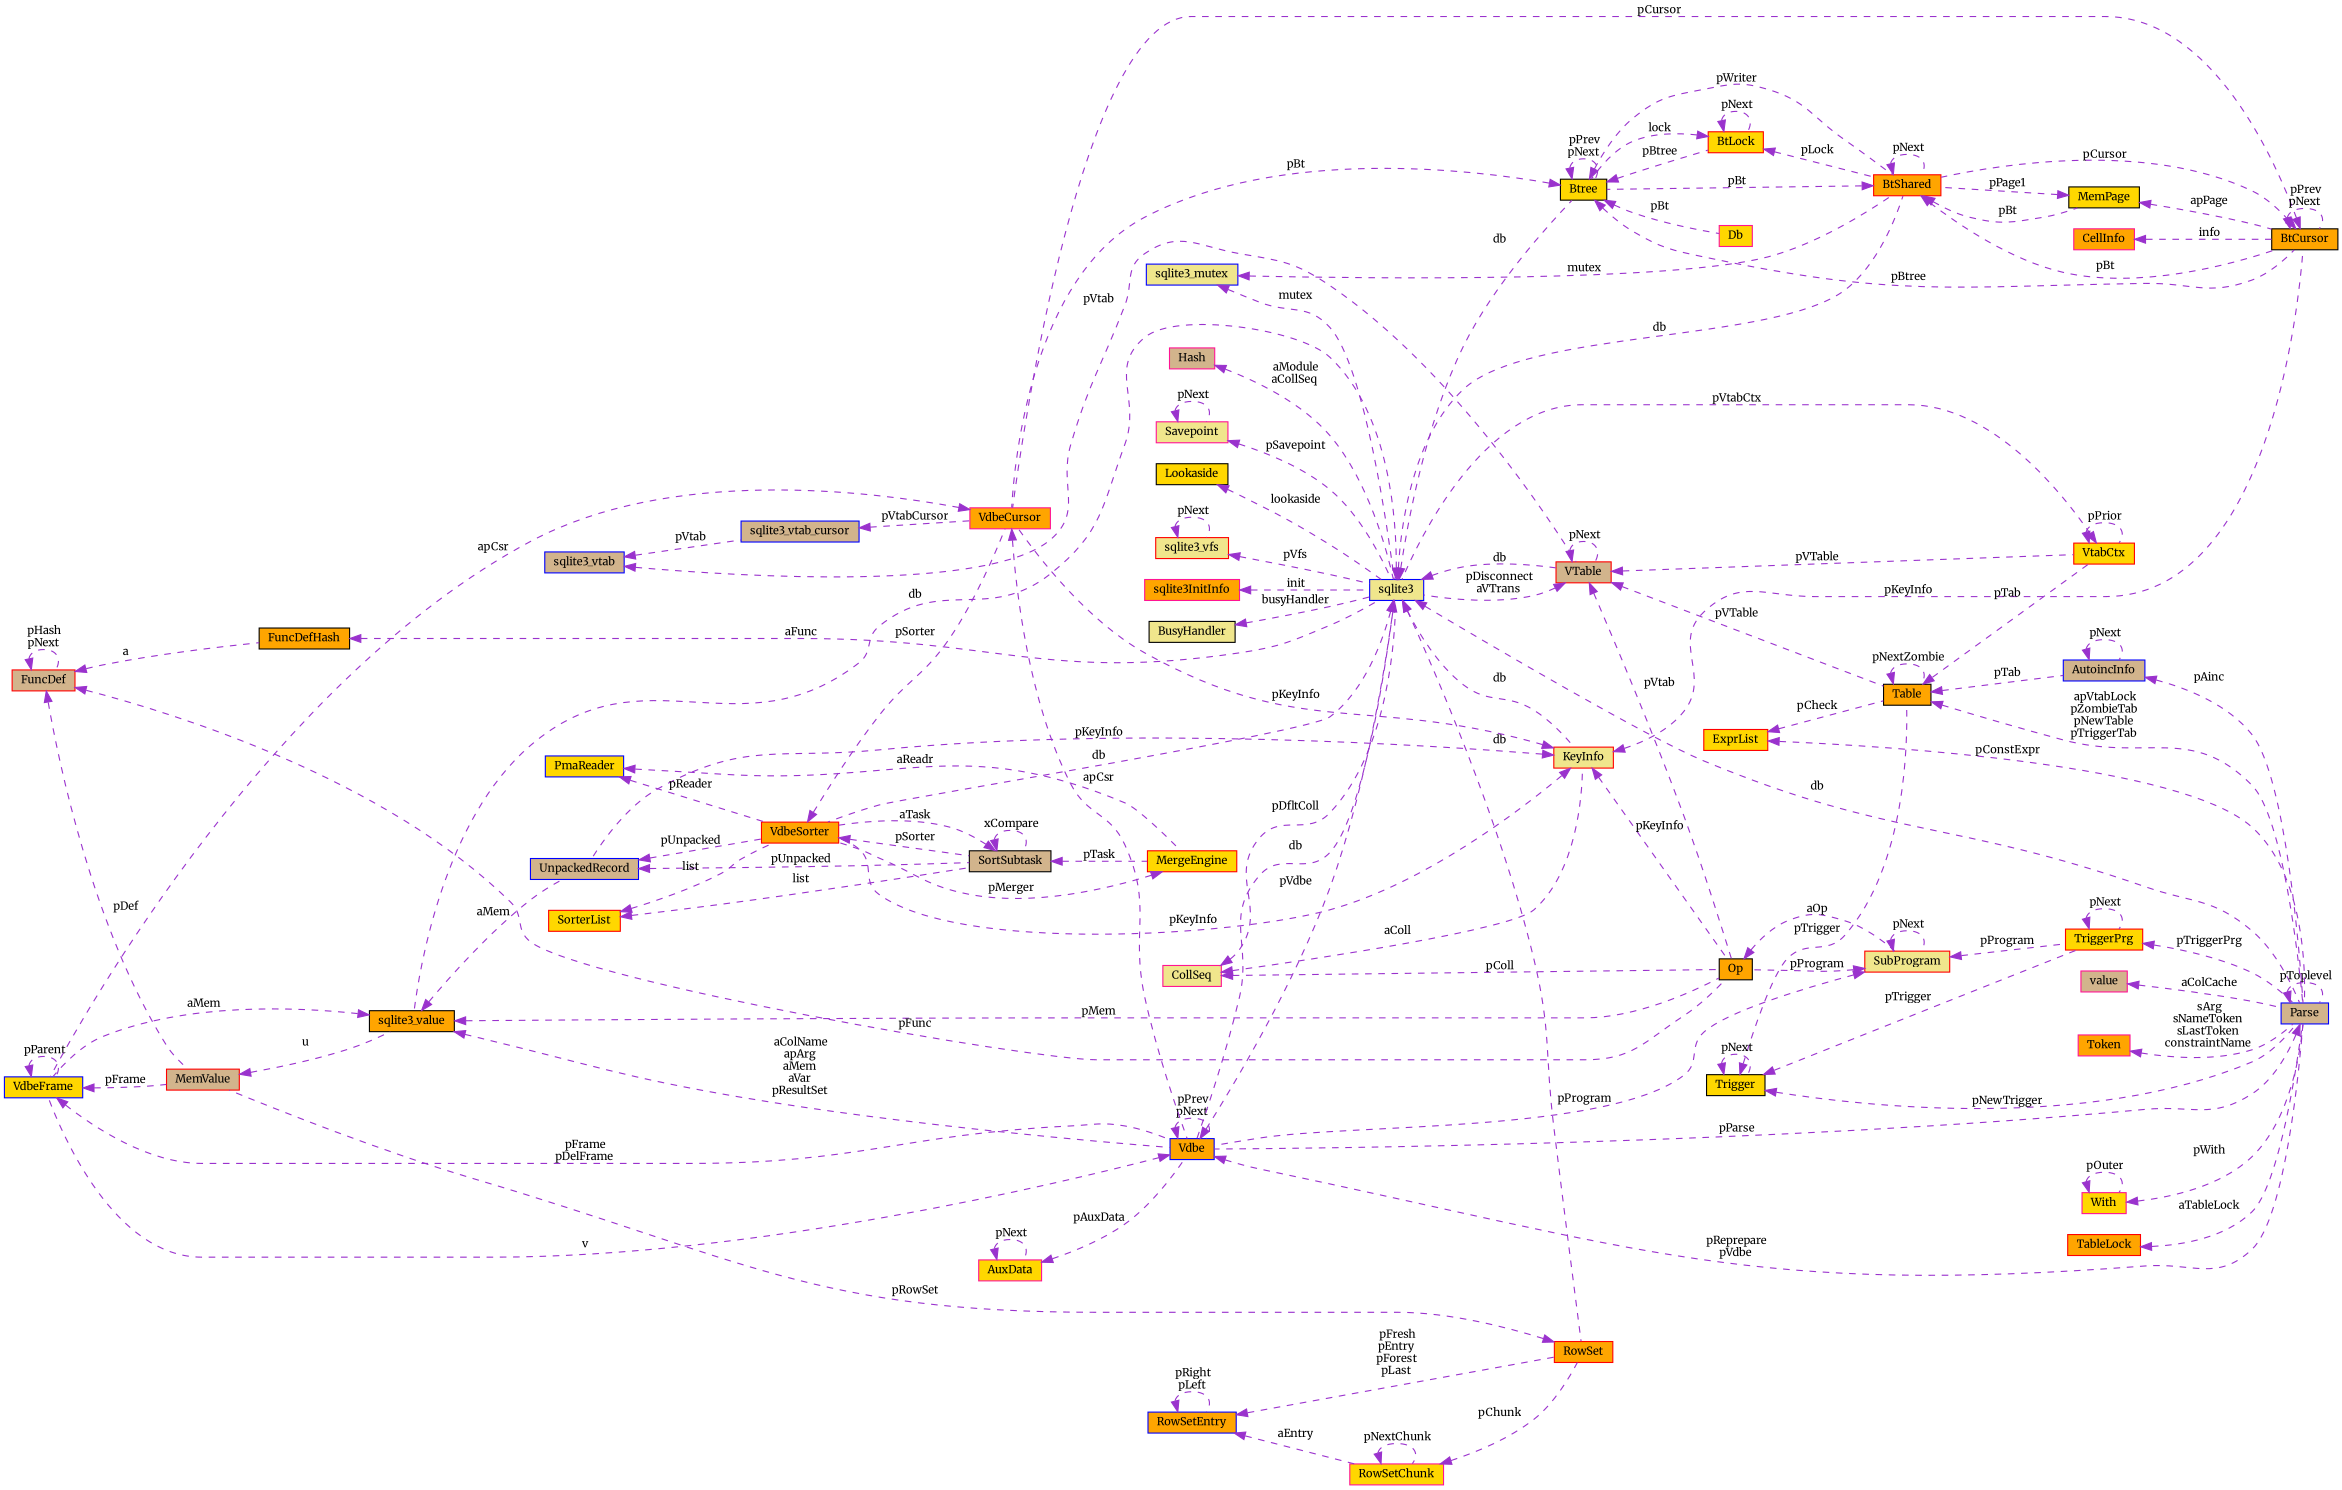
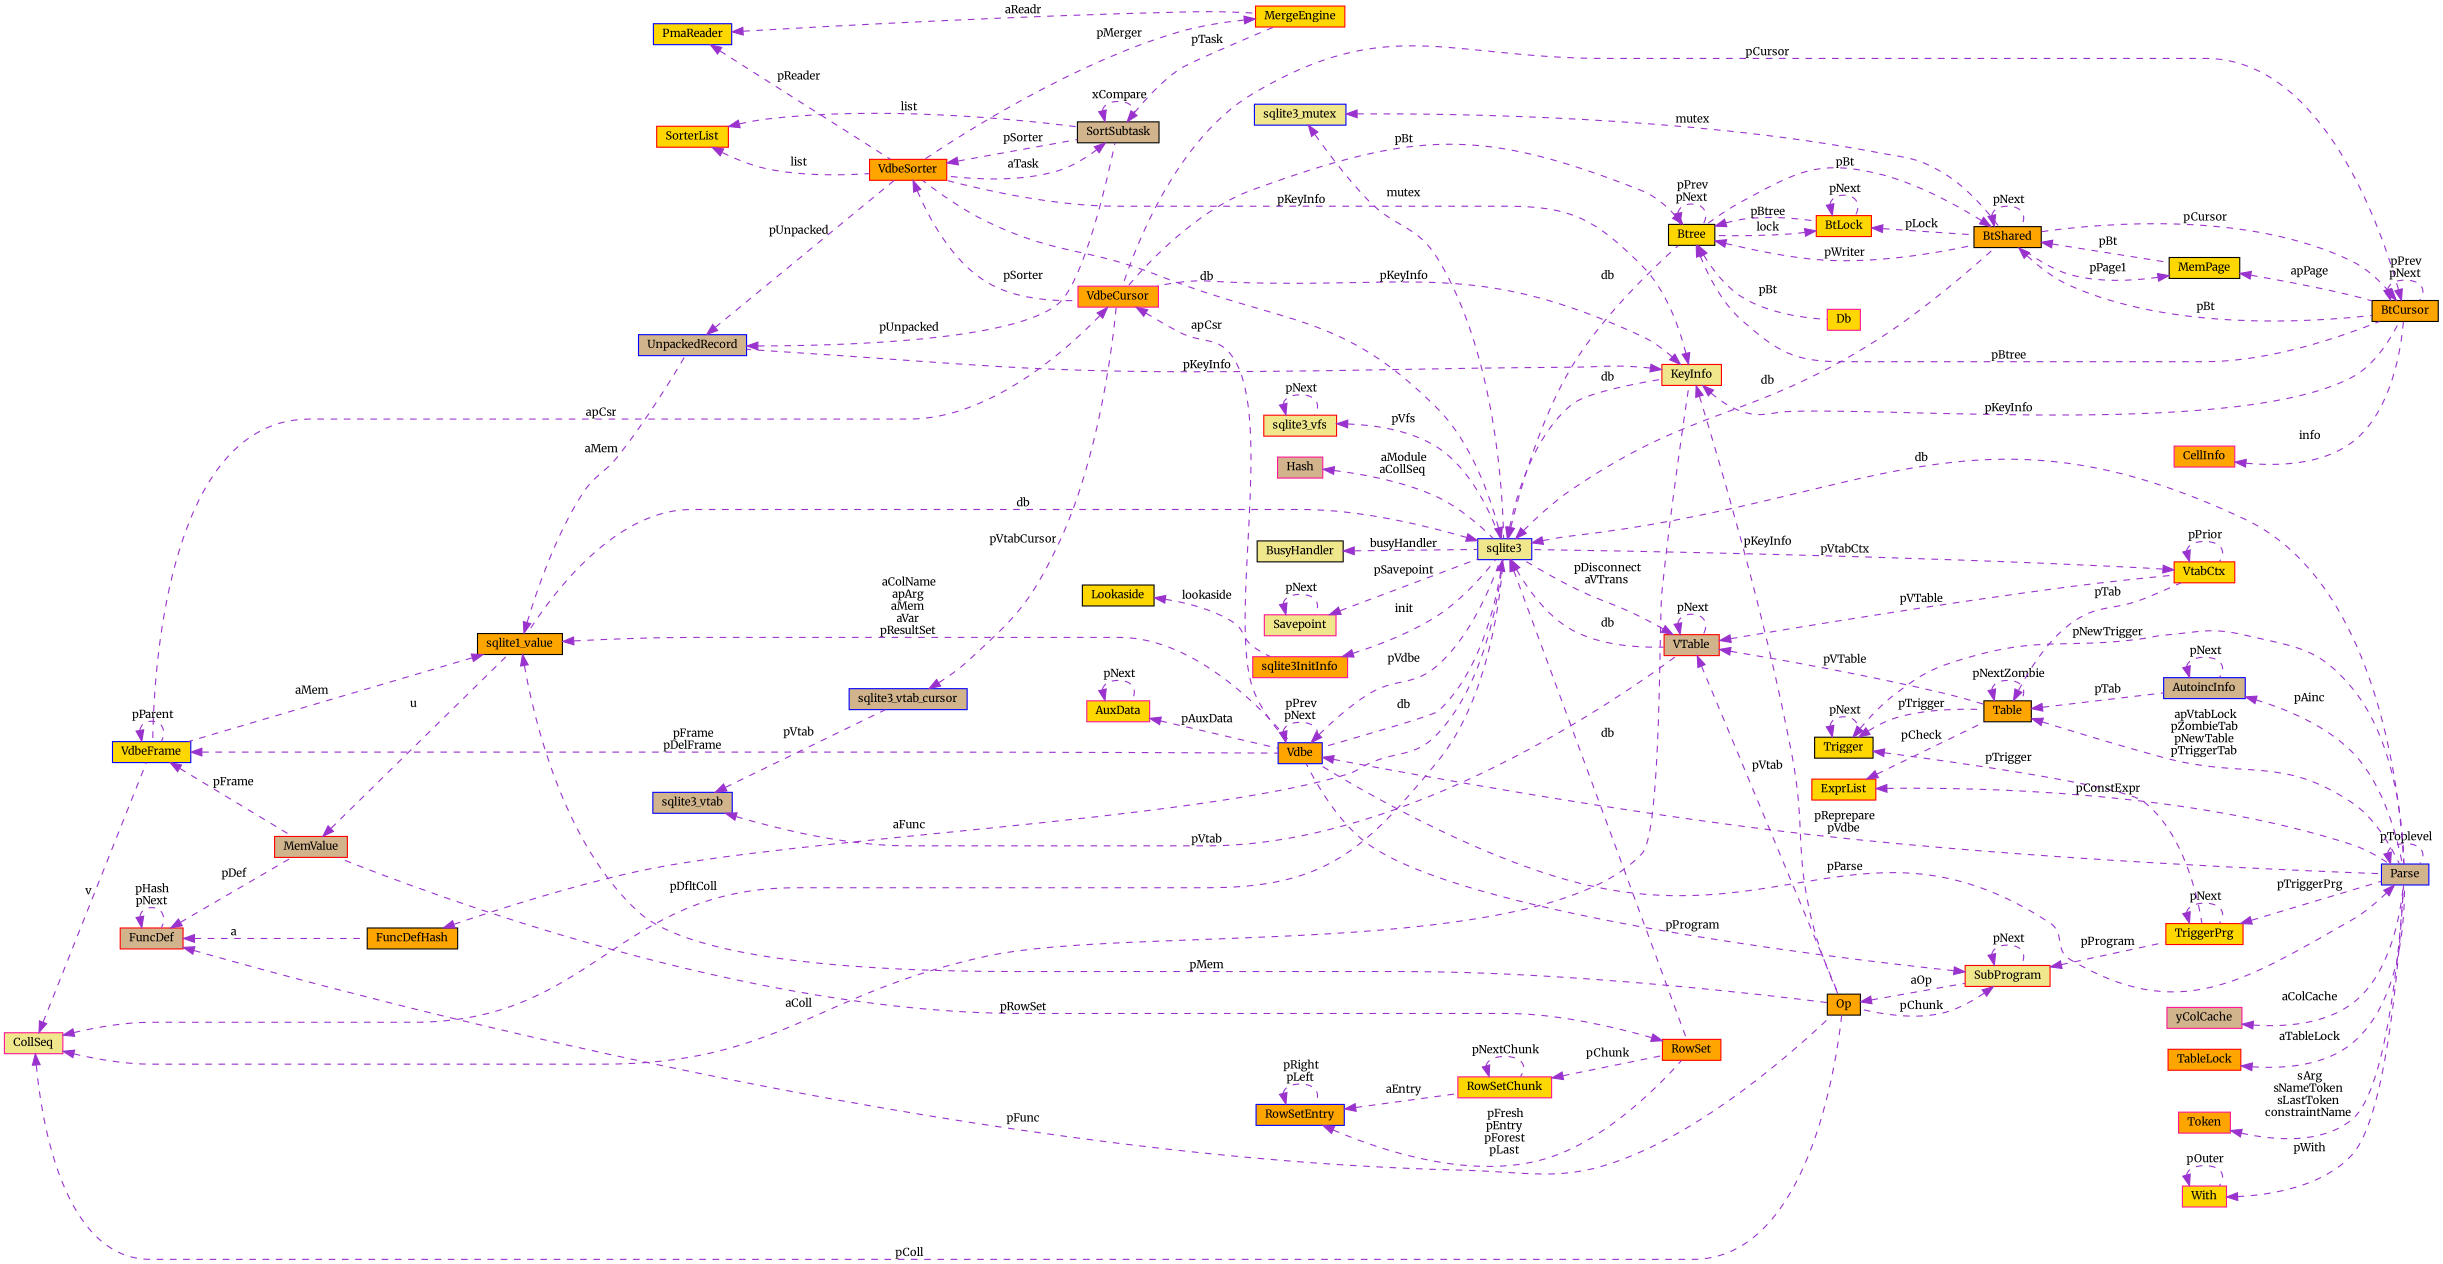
(1907, 185) -> (2008, 237)
(1307, 531) -> (1224, 617)
(1816, 964) -> (1920, 1006)
(2104, 981) -> (2204, 1018)
(412, 1021) -> (520, 644)
(568, 1255) -> (95, 892)
